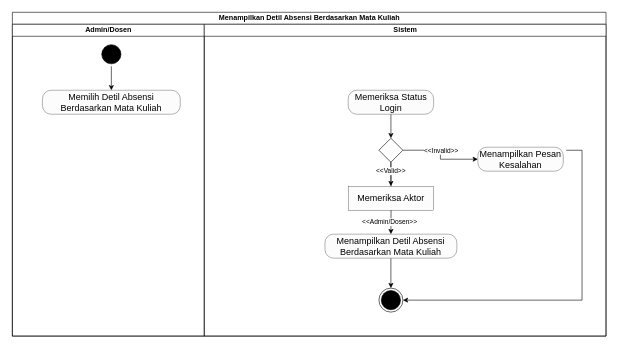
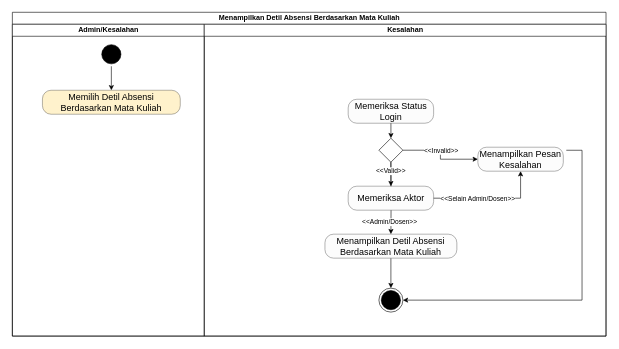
(109, 30) -> (109, 30)
(406, 30) -> (406, 30)
(111, 102) -> (111, 102)
(391, 102) -> (391, 111)
(391, 198) -> (391, 198)
none -> (491, 198)
